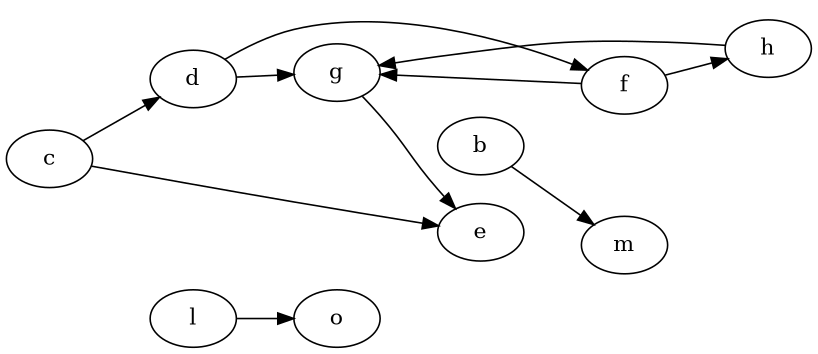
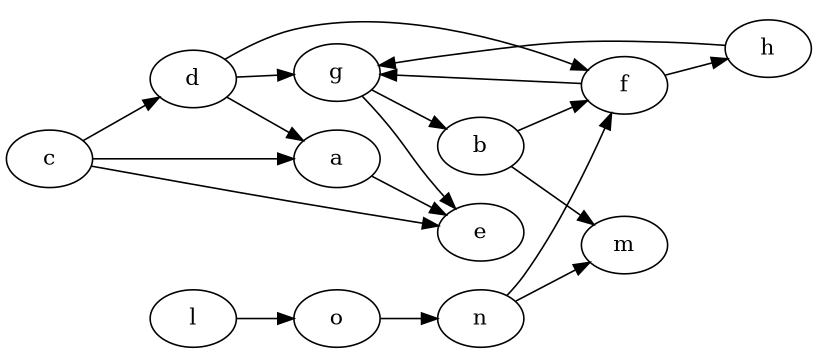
none -> (402, 106)
none -> (545, 119)
none -> (337, 159)
none -> (481, 319)
